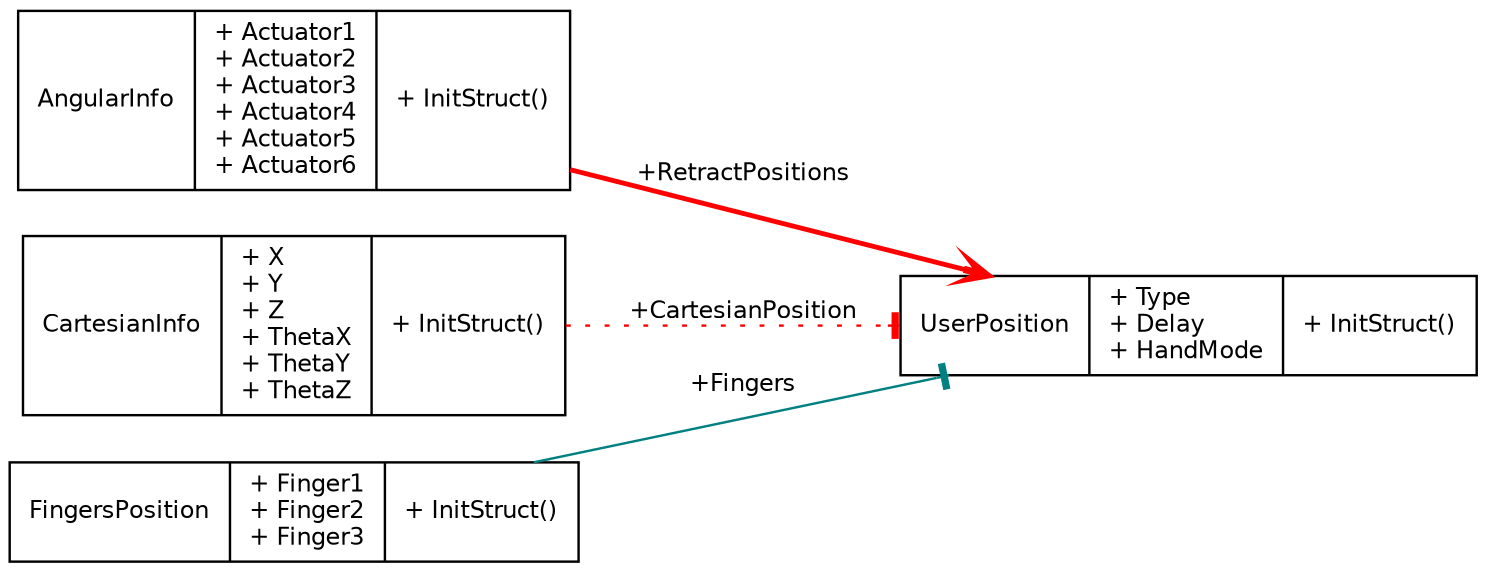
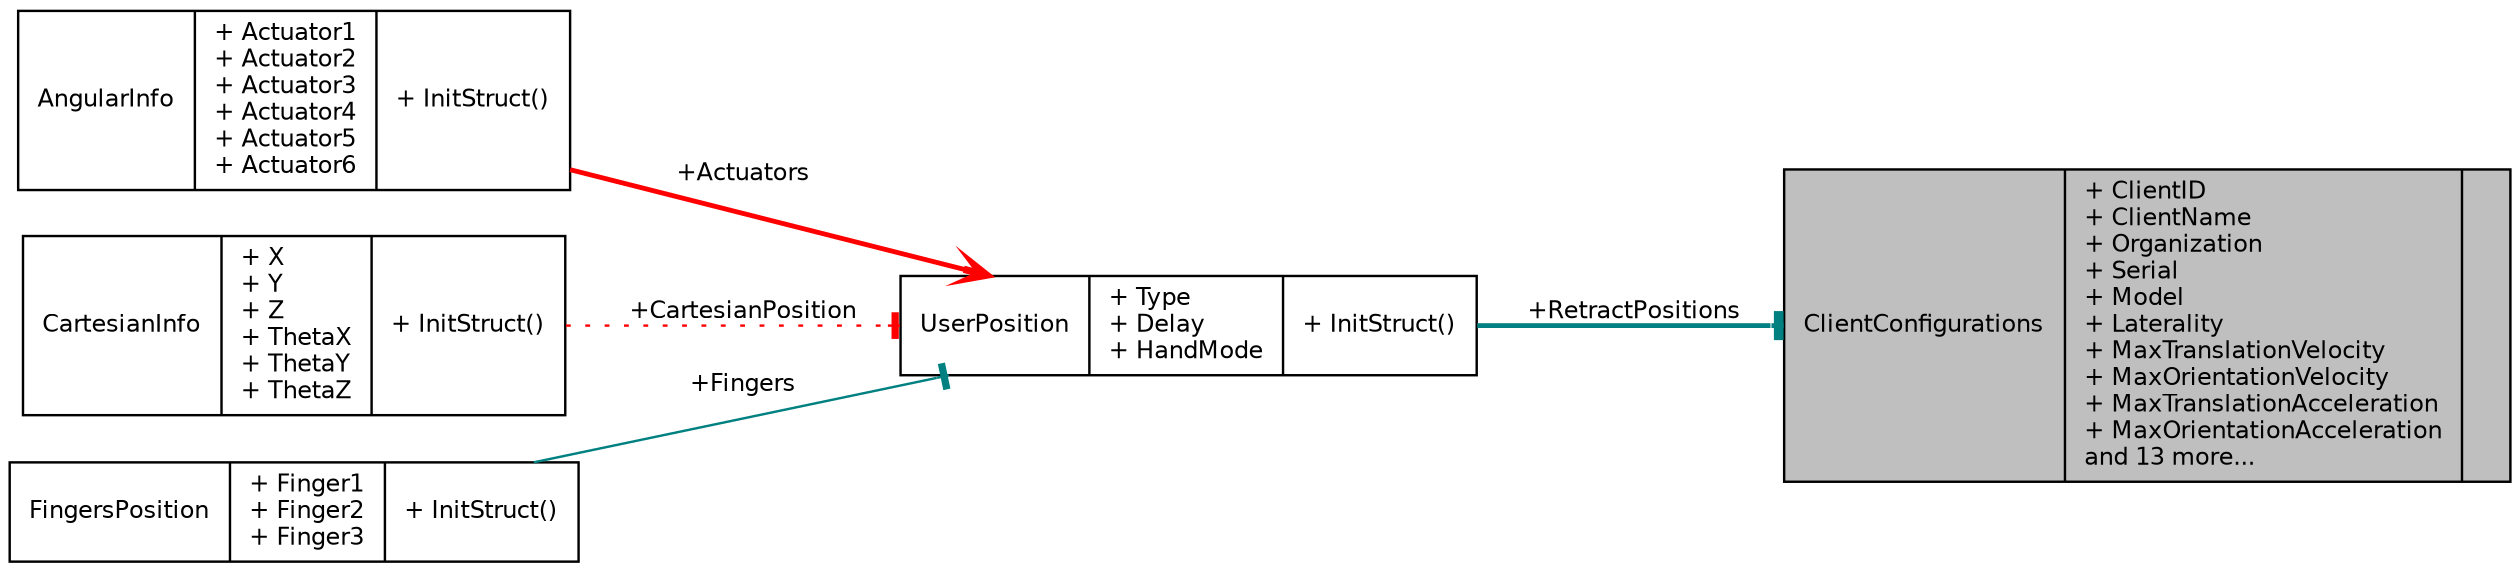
(740, 174) -> (740, 174)
none -> (2147, 326)
